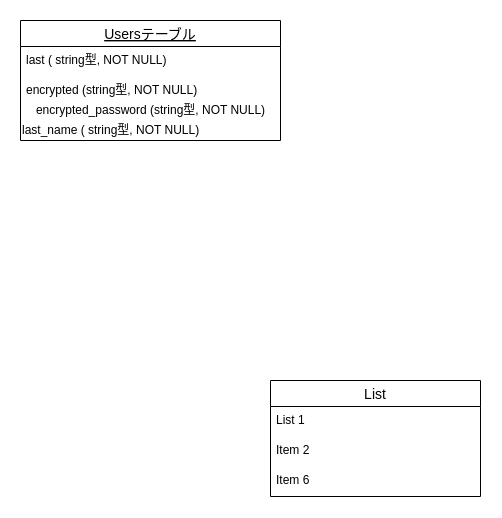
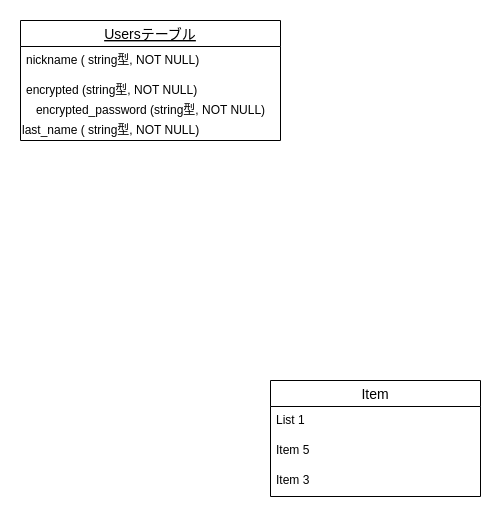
(102, 60) -> (115, 60)
(375, 394) -> (375, 394)
(295, 450) -> (295, 450)
(295, 480) -> (295, 480)
